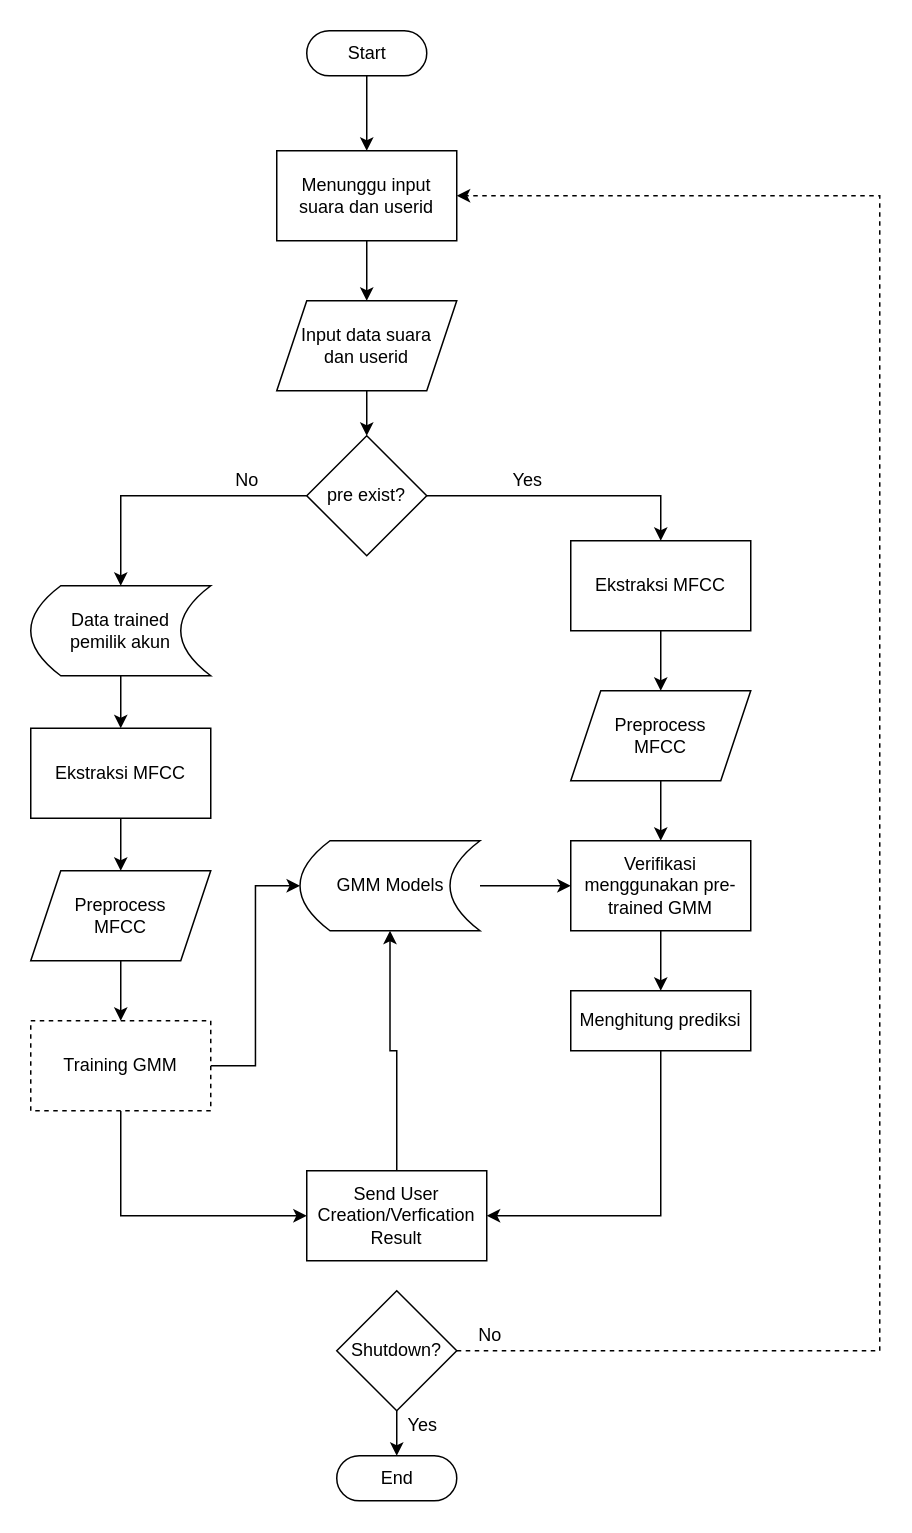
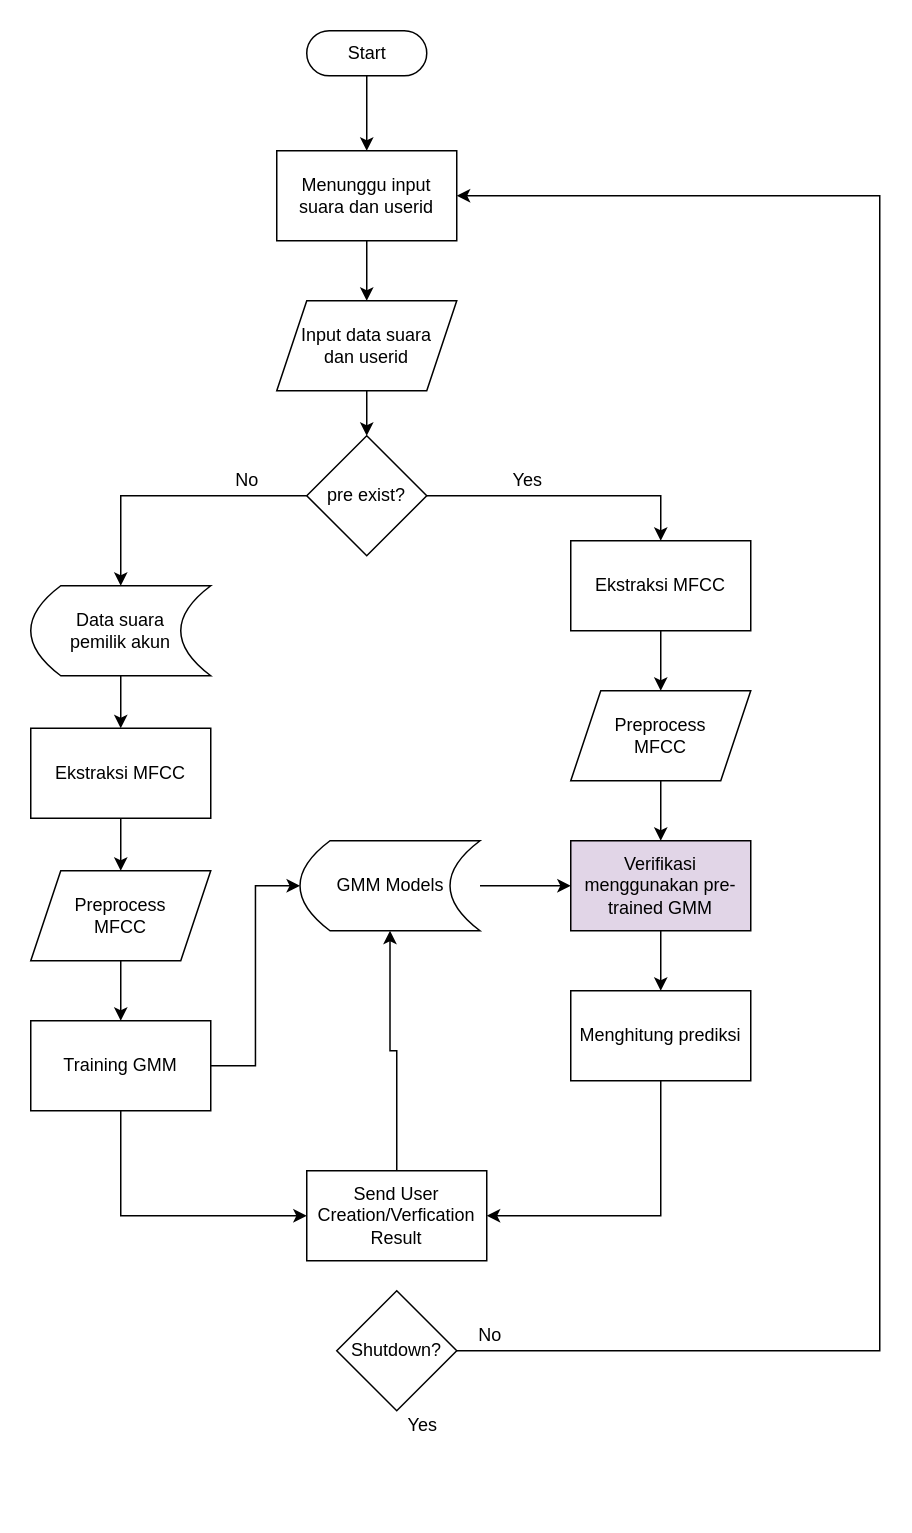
(121, 631) -> (121, 631)
(880, 778) -> (880, 778)
(661, 886) -> (661, 886)
(661, 1021) -> (661, 1036)
(121, 1066) -> (121, 1066)
(397, 1439) -> none
(397, 1478) -> none
